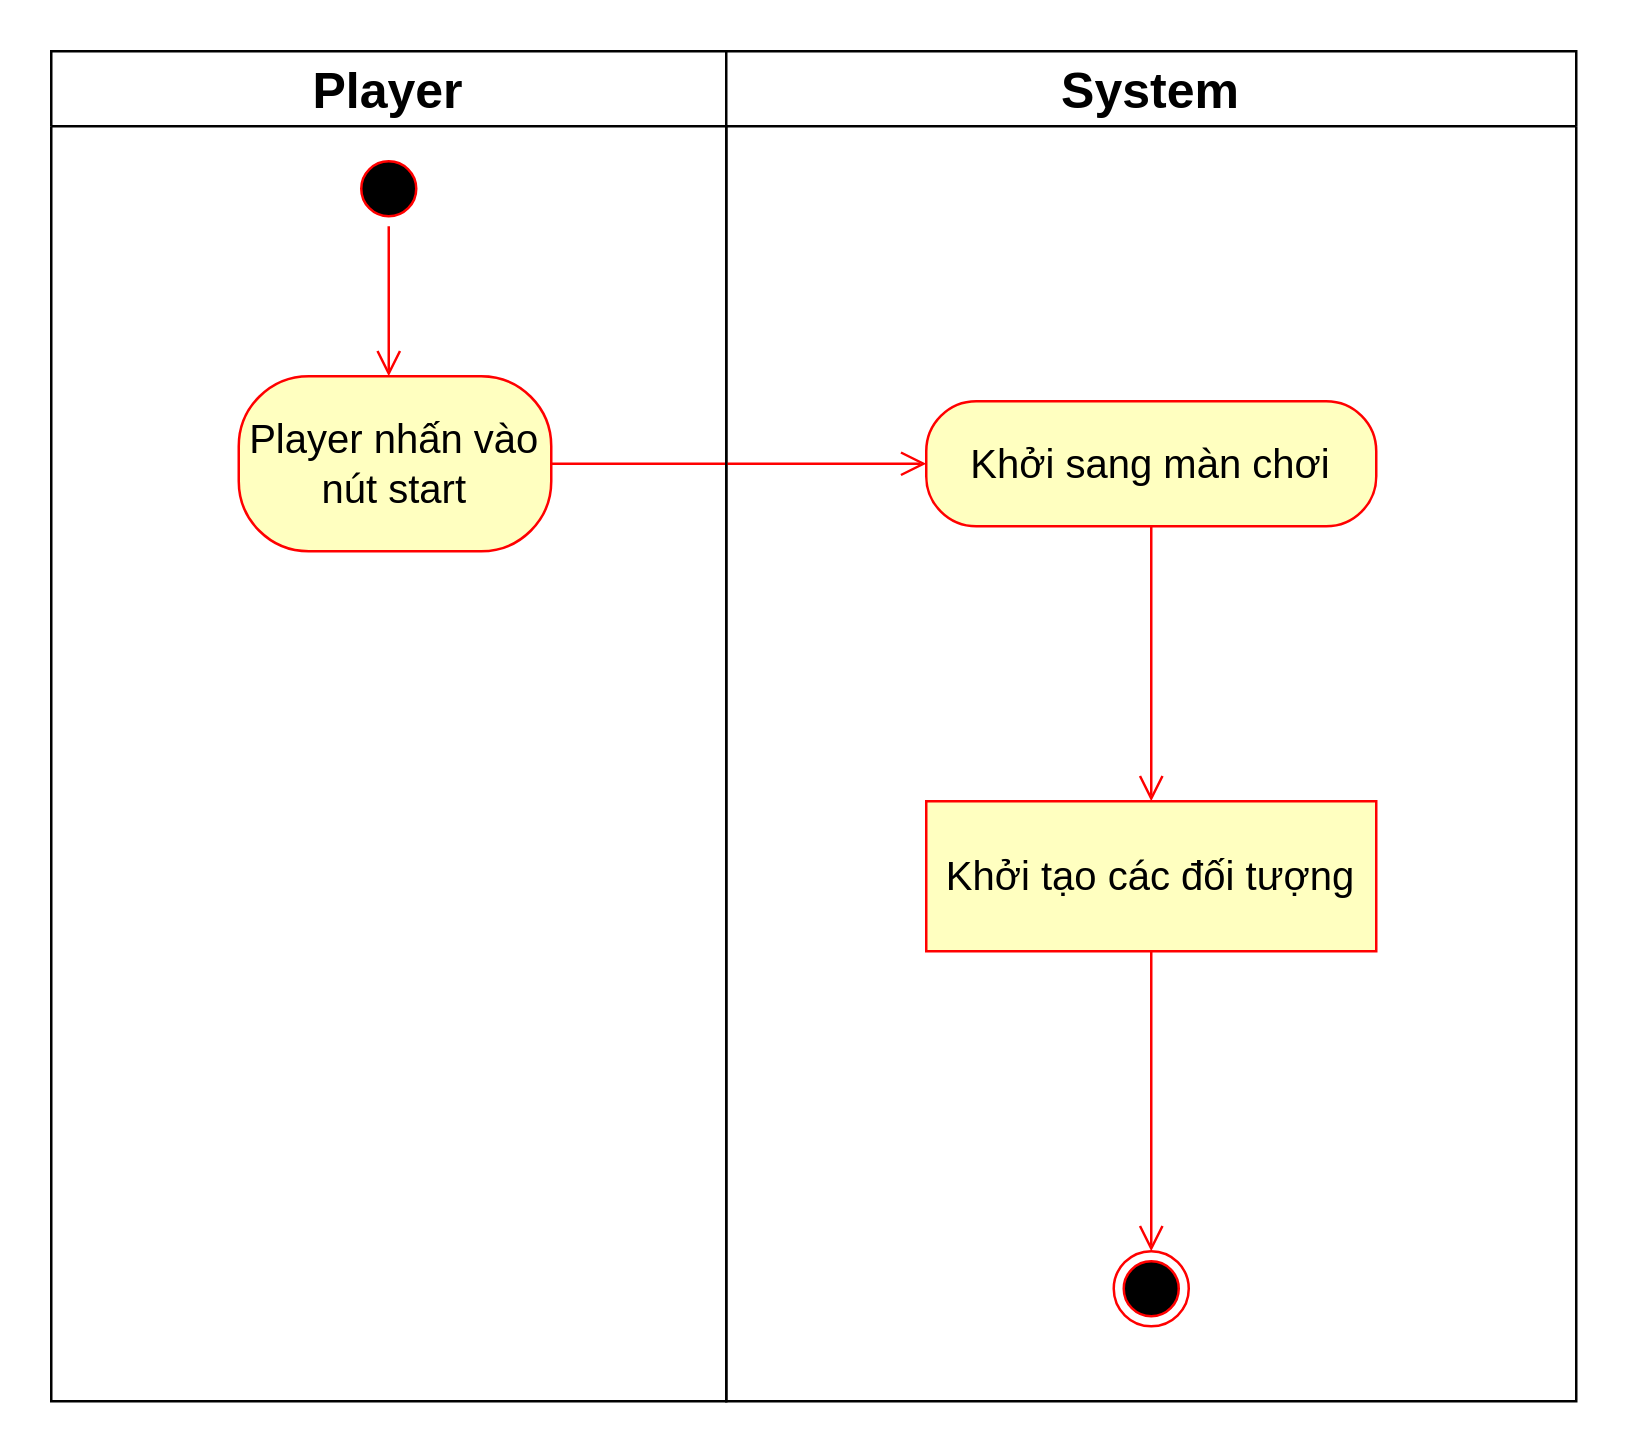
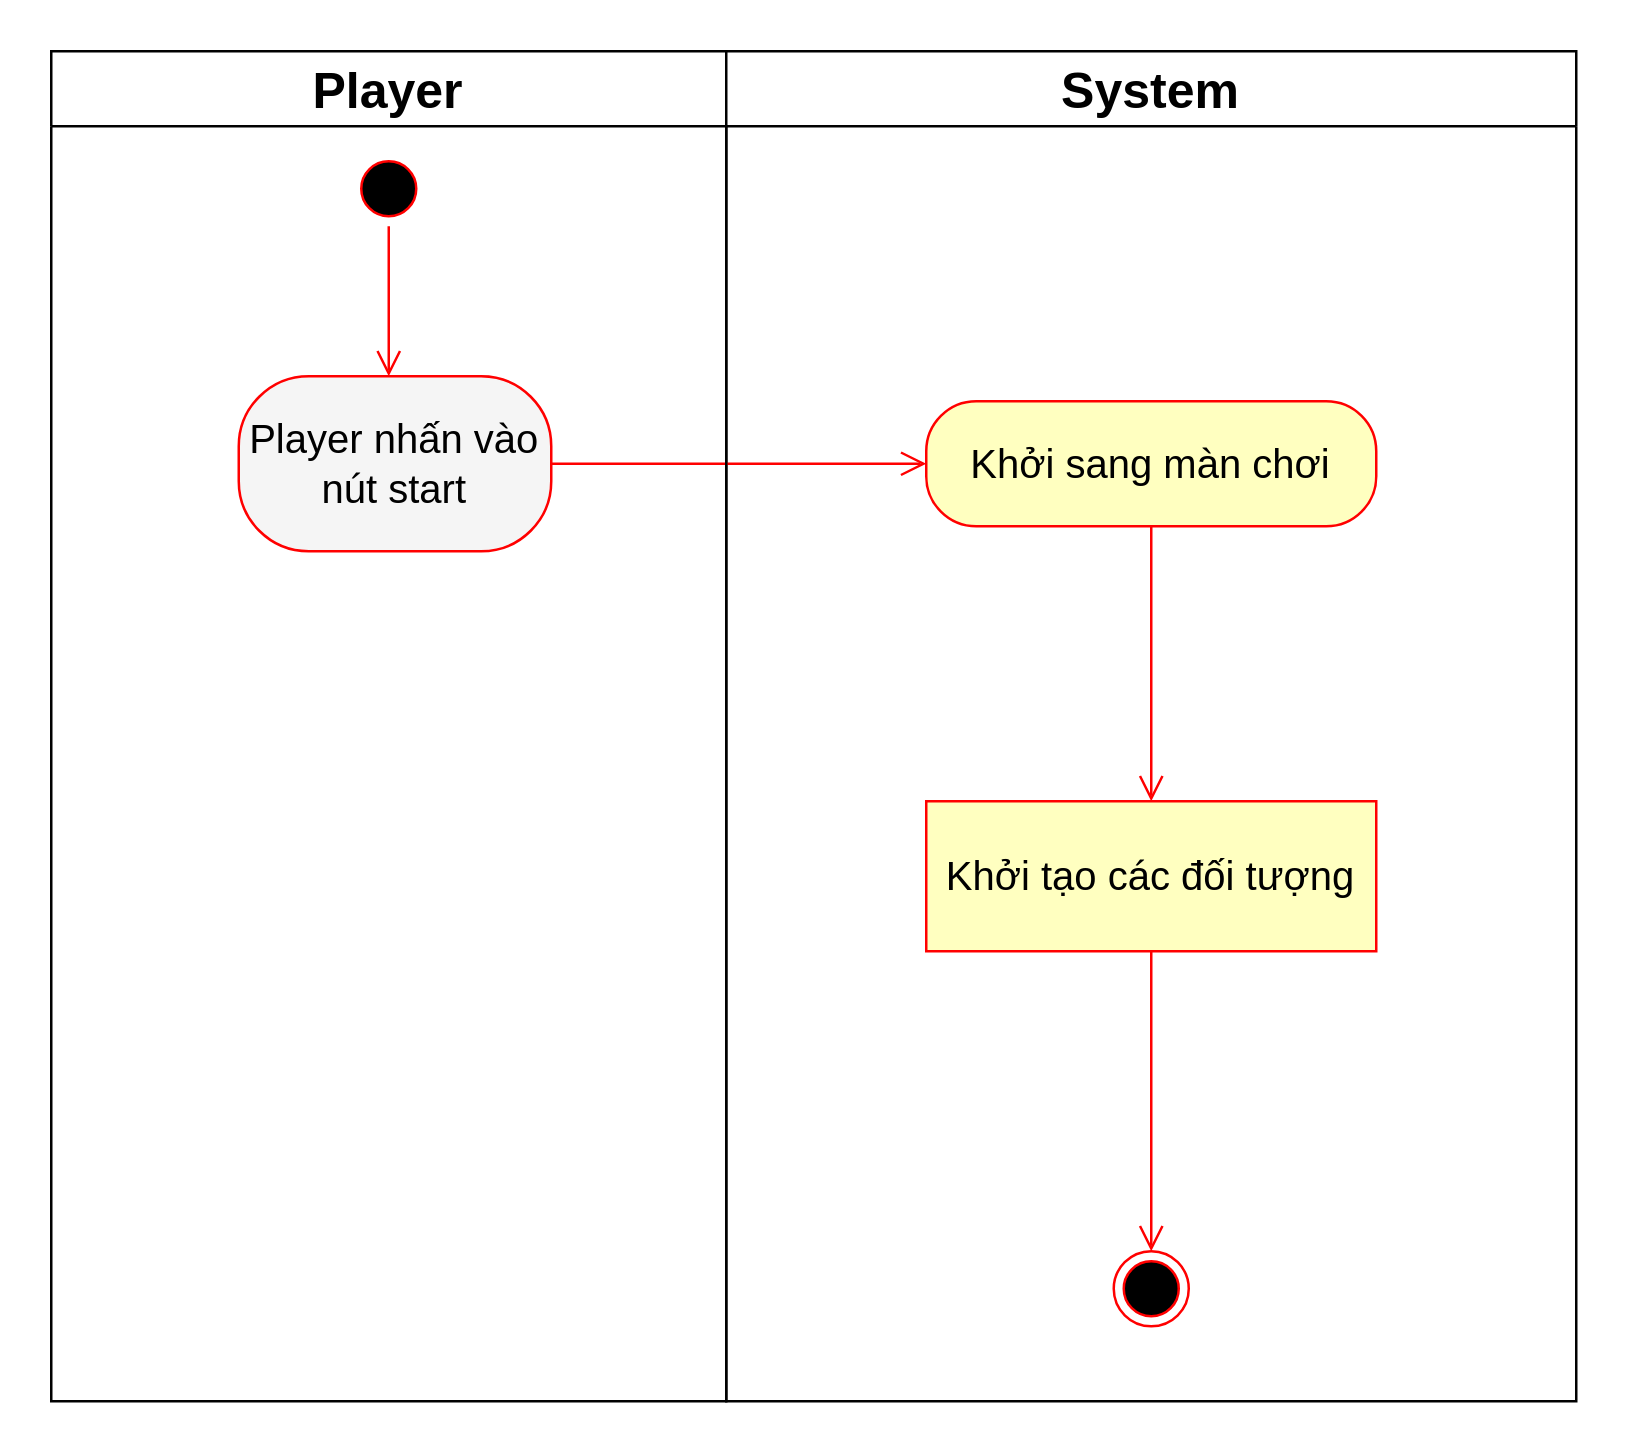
(395, 464) -> (395, 464)
